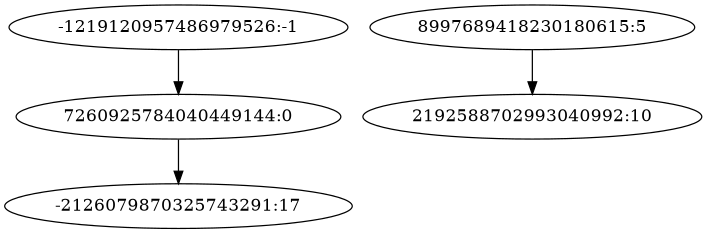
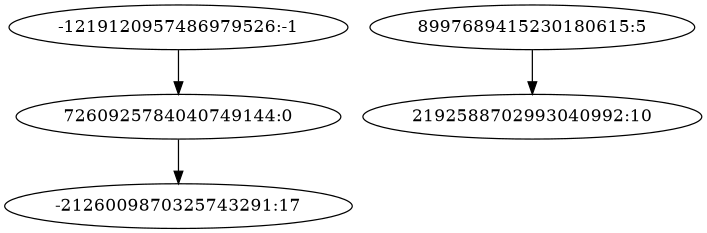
(532, 27) -> (532, 27)
(178, 117) -> (178, 117)
(178, 206) -> (178, 206)
